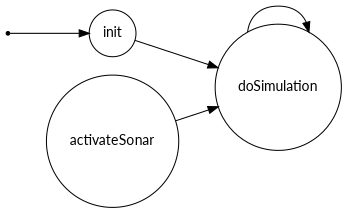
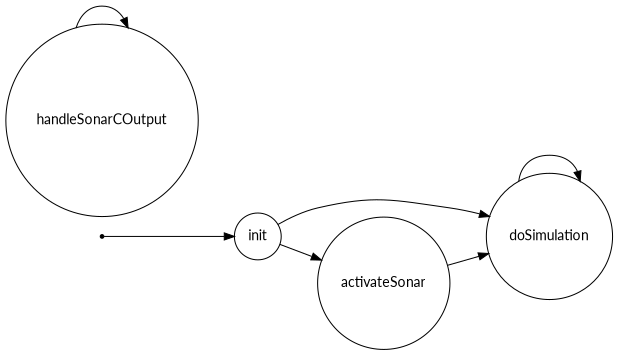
none -> (102, 120)
none -> (296, 250)
